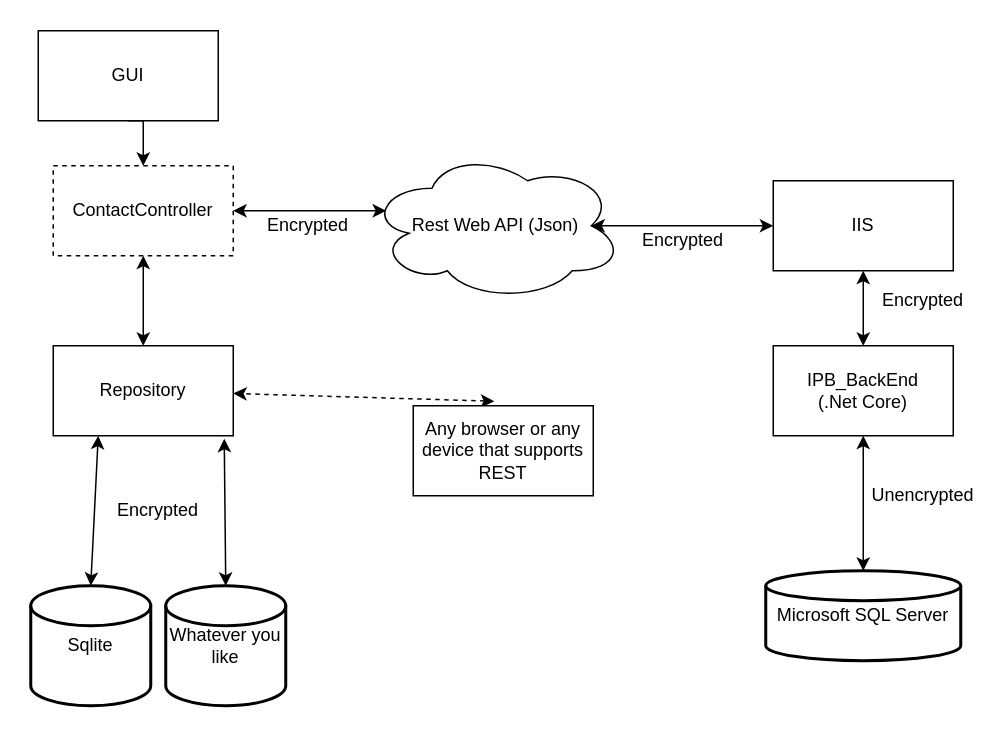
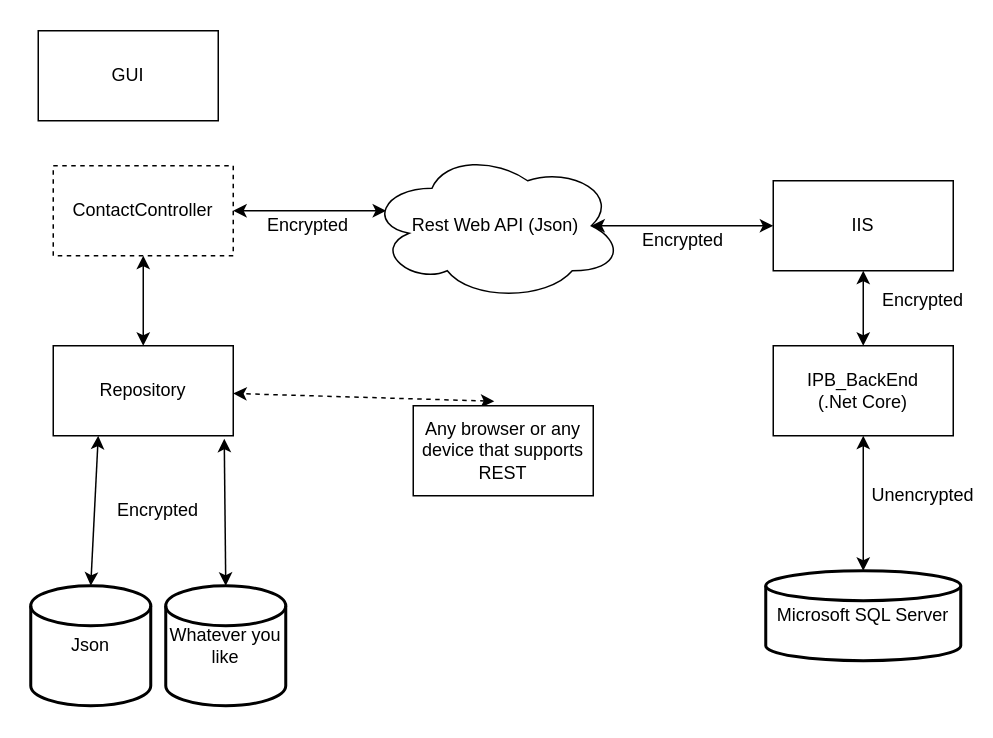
(143, 137) -> none
(91, 646) -> (91, 646)
